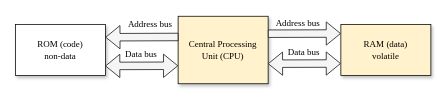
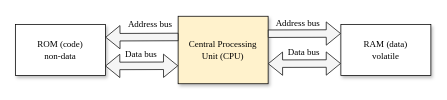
(386, 50) -> (386, 50)
